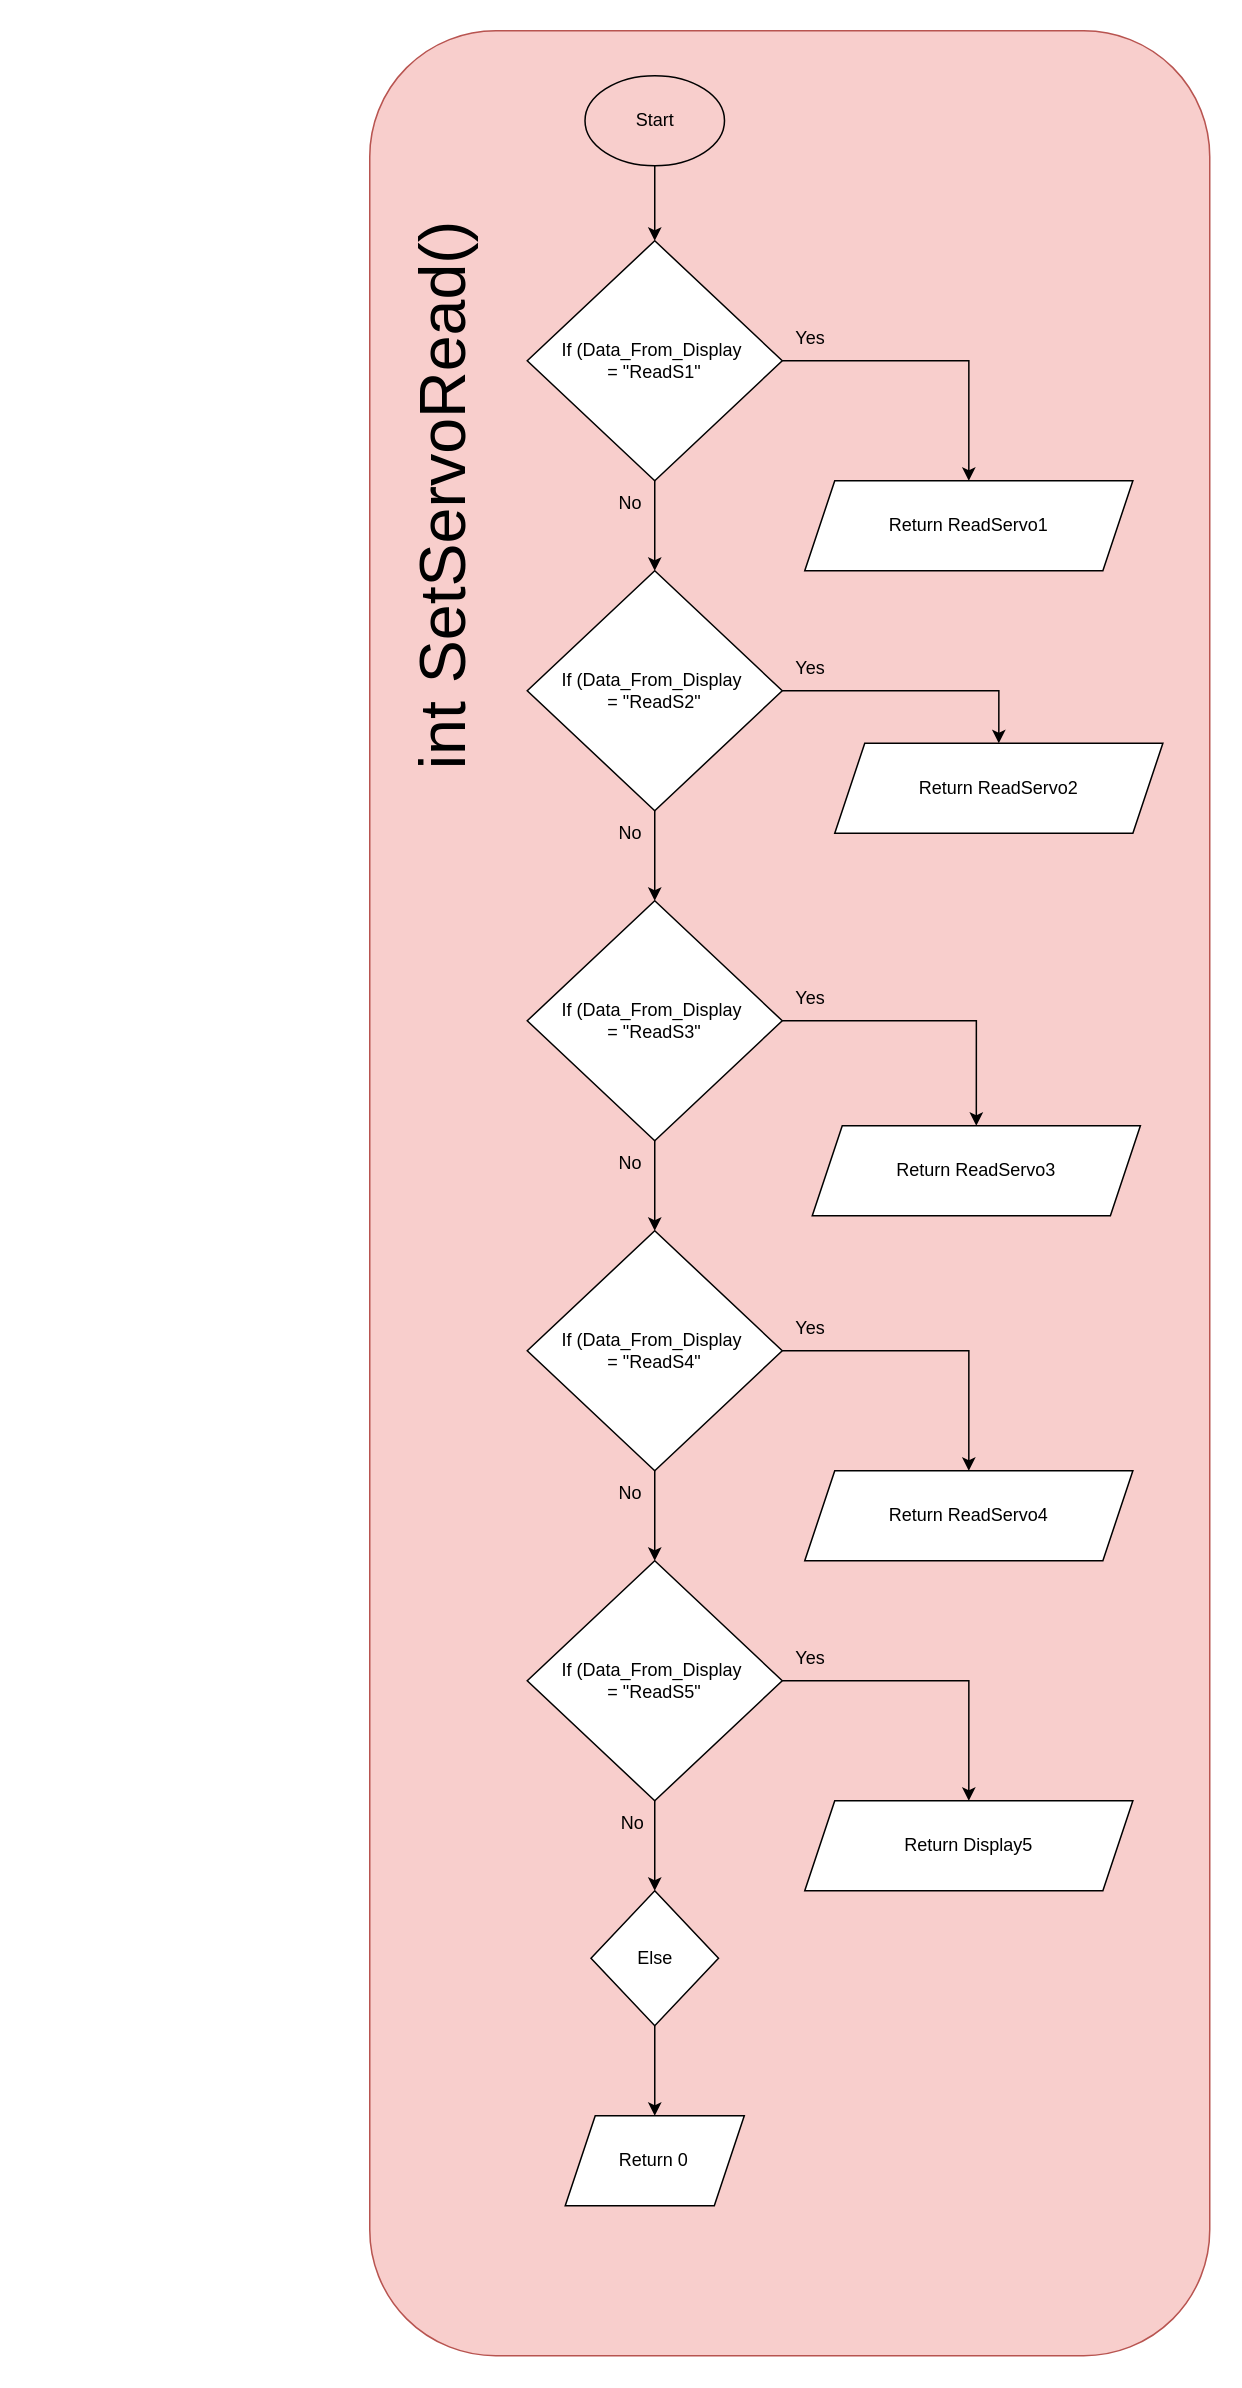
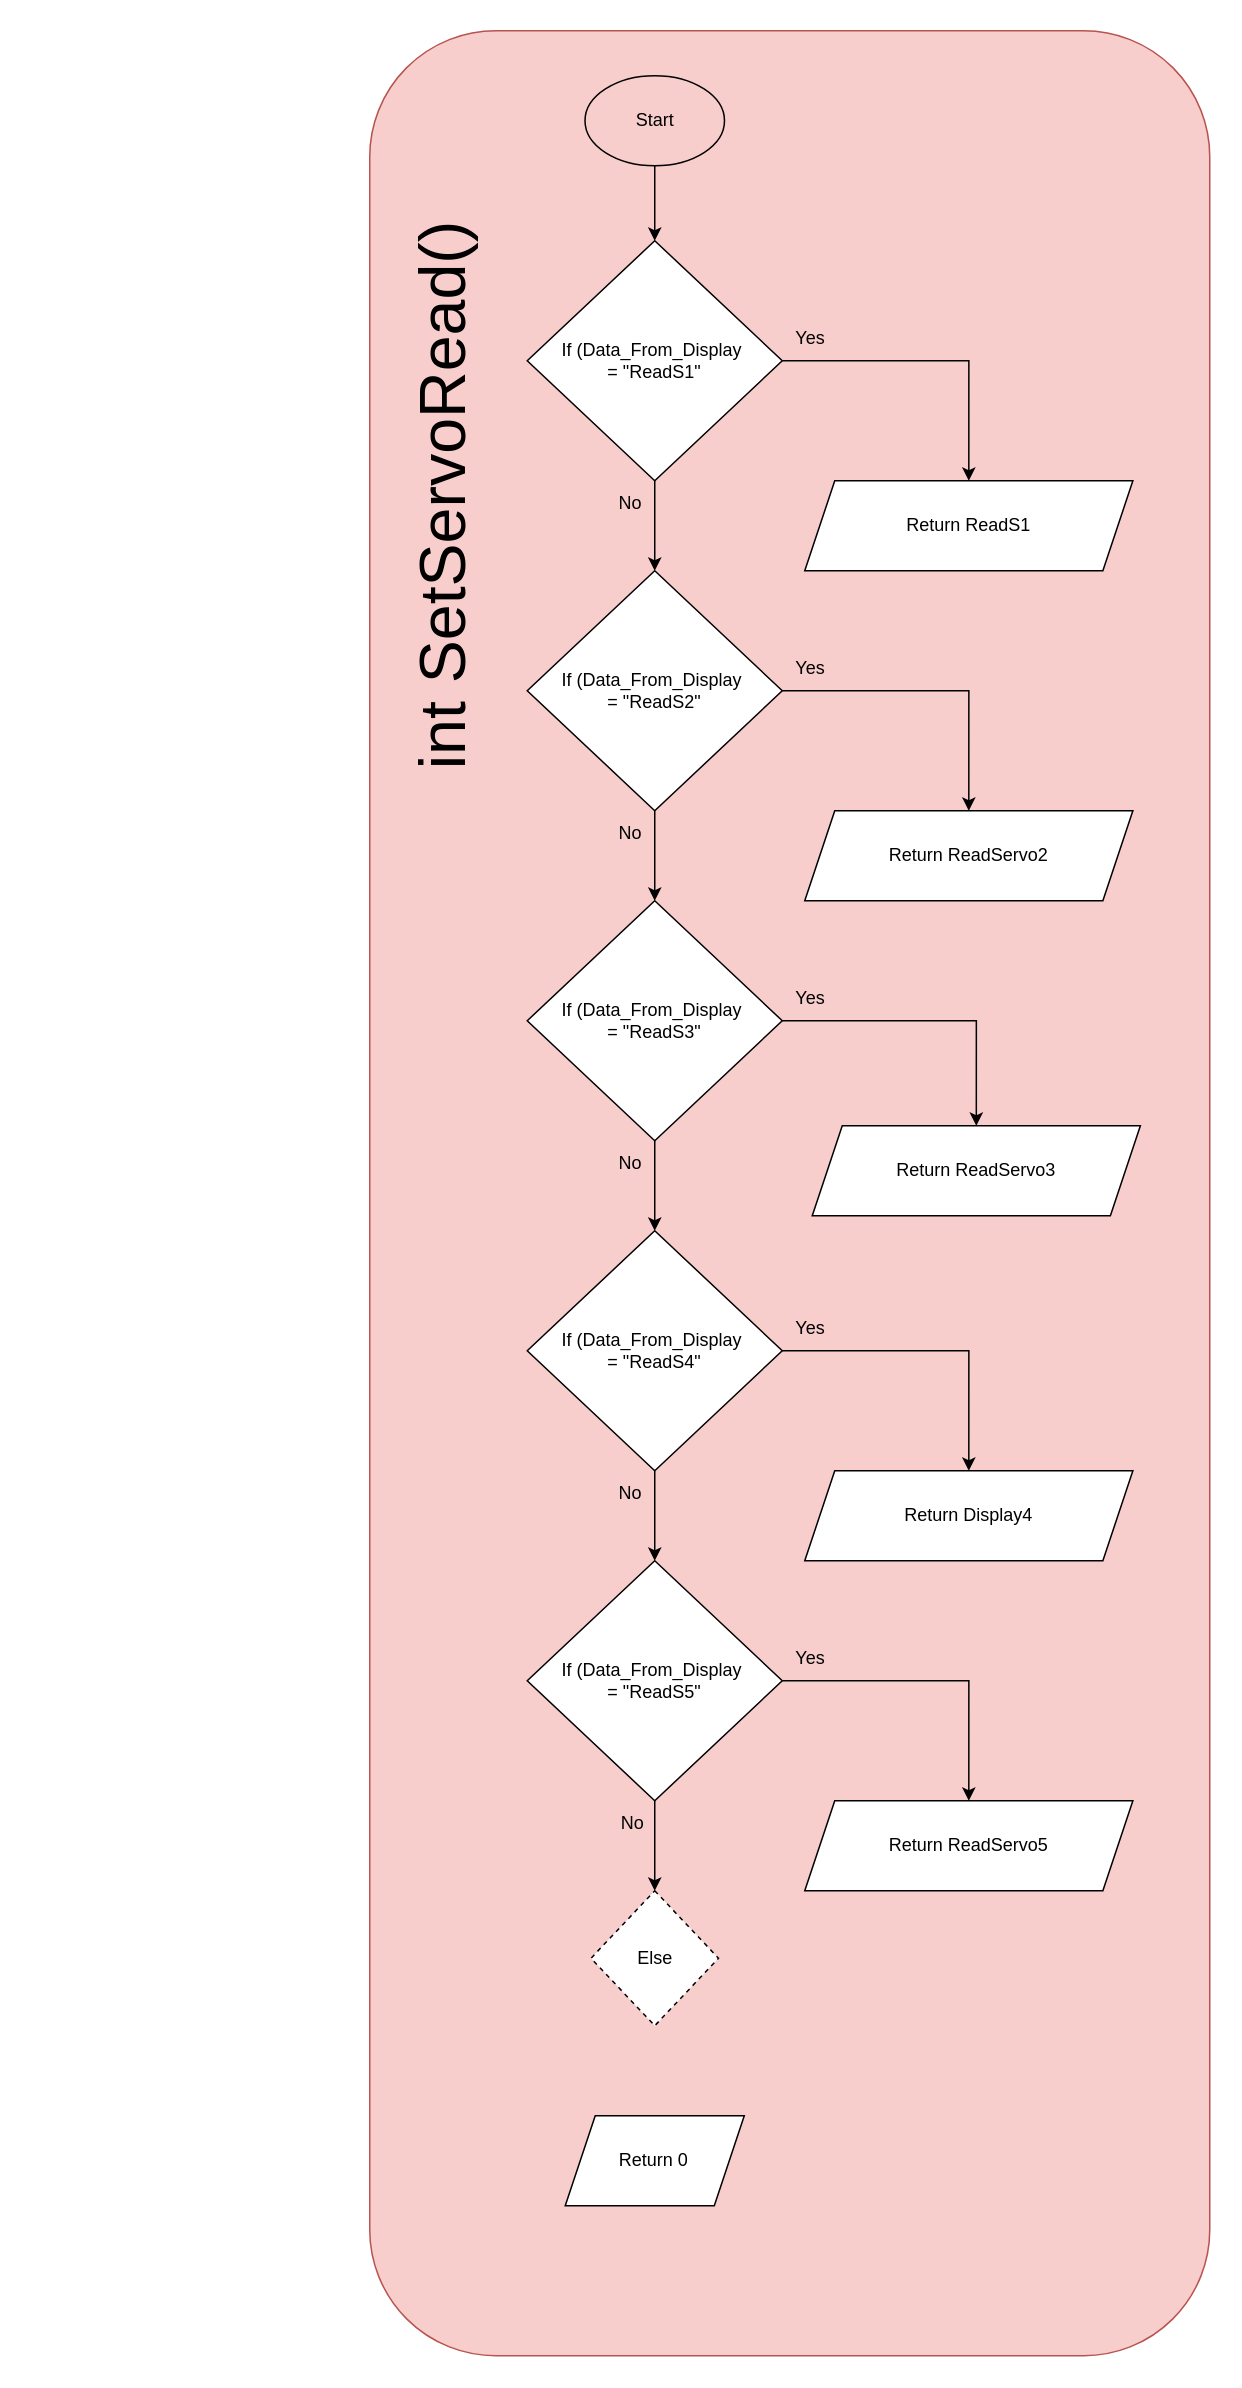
(969, 526) -> (969, 526)
(999, 788) -> (969, 856)
(969, 1516) -> (969, 1516)
(969, 1846) -> (969, 1846)
(655, 1958) -> (655, 1958)
(655, 2066) -> none
